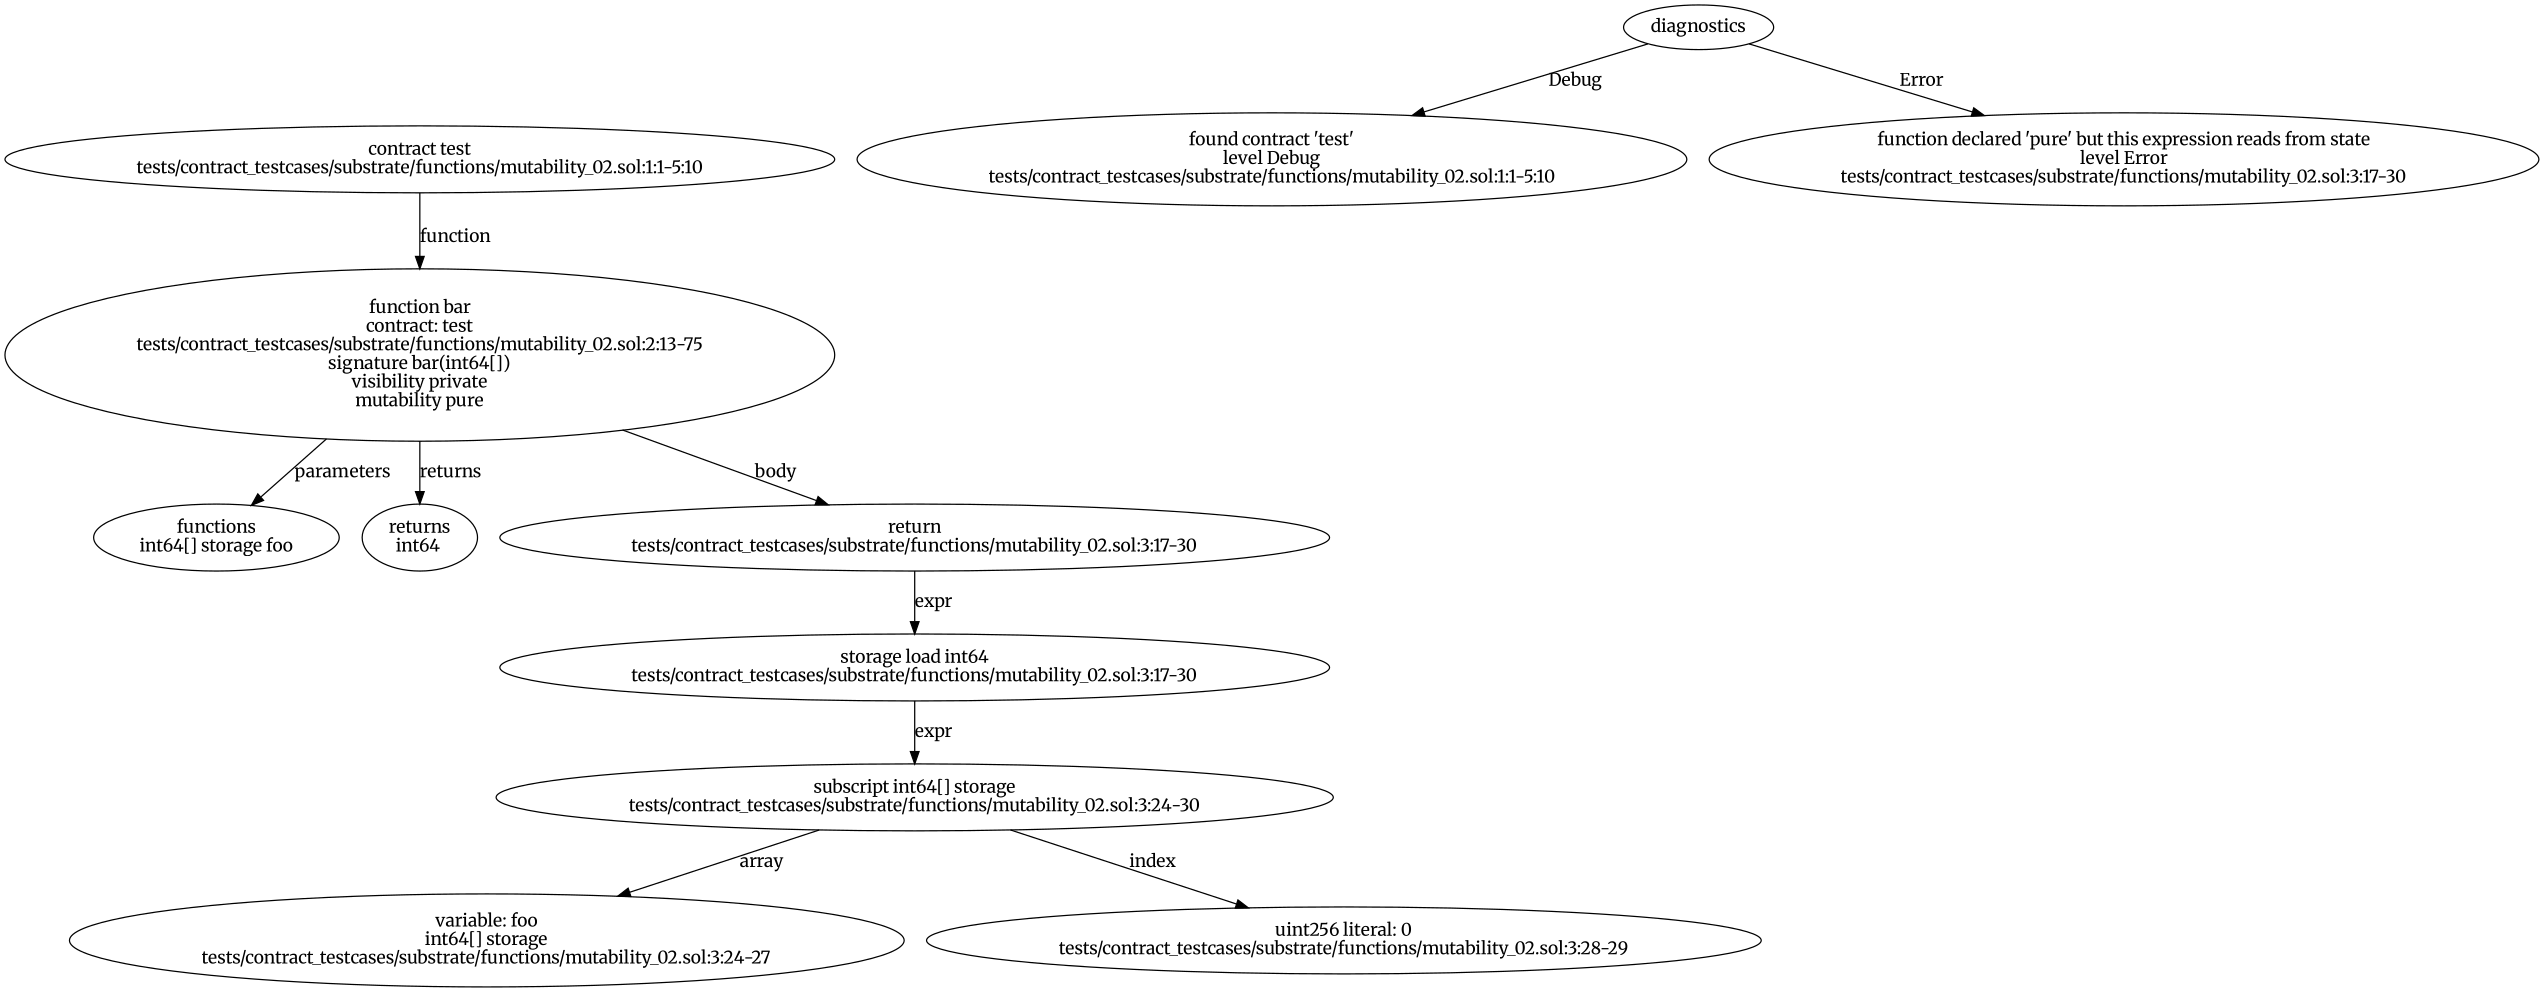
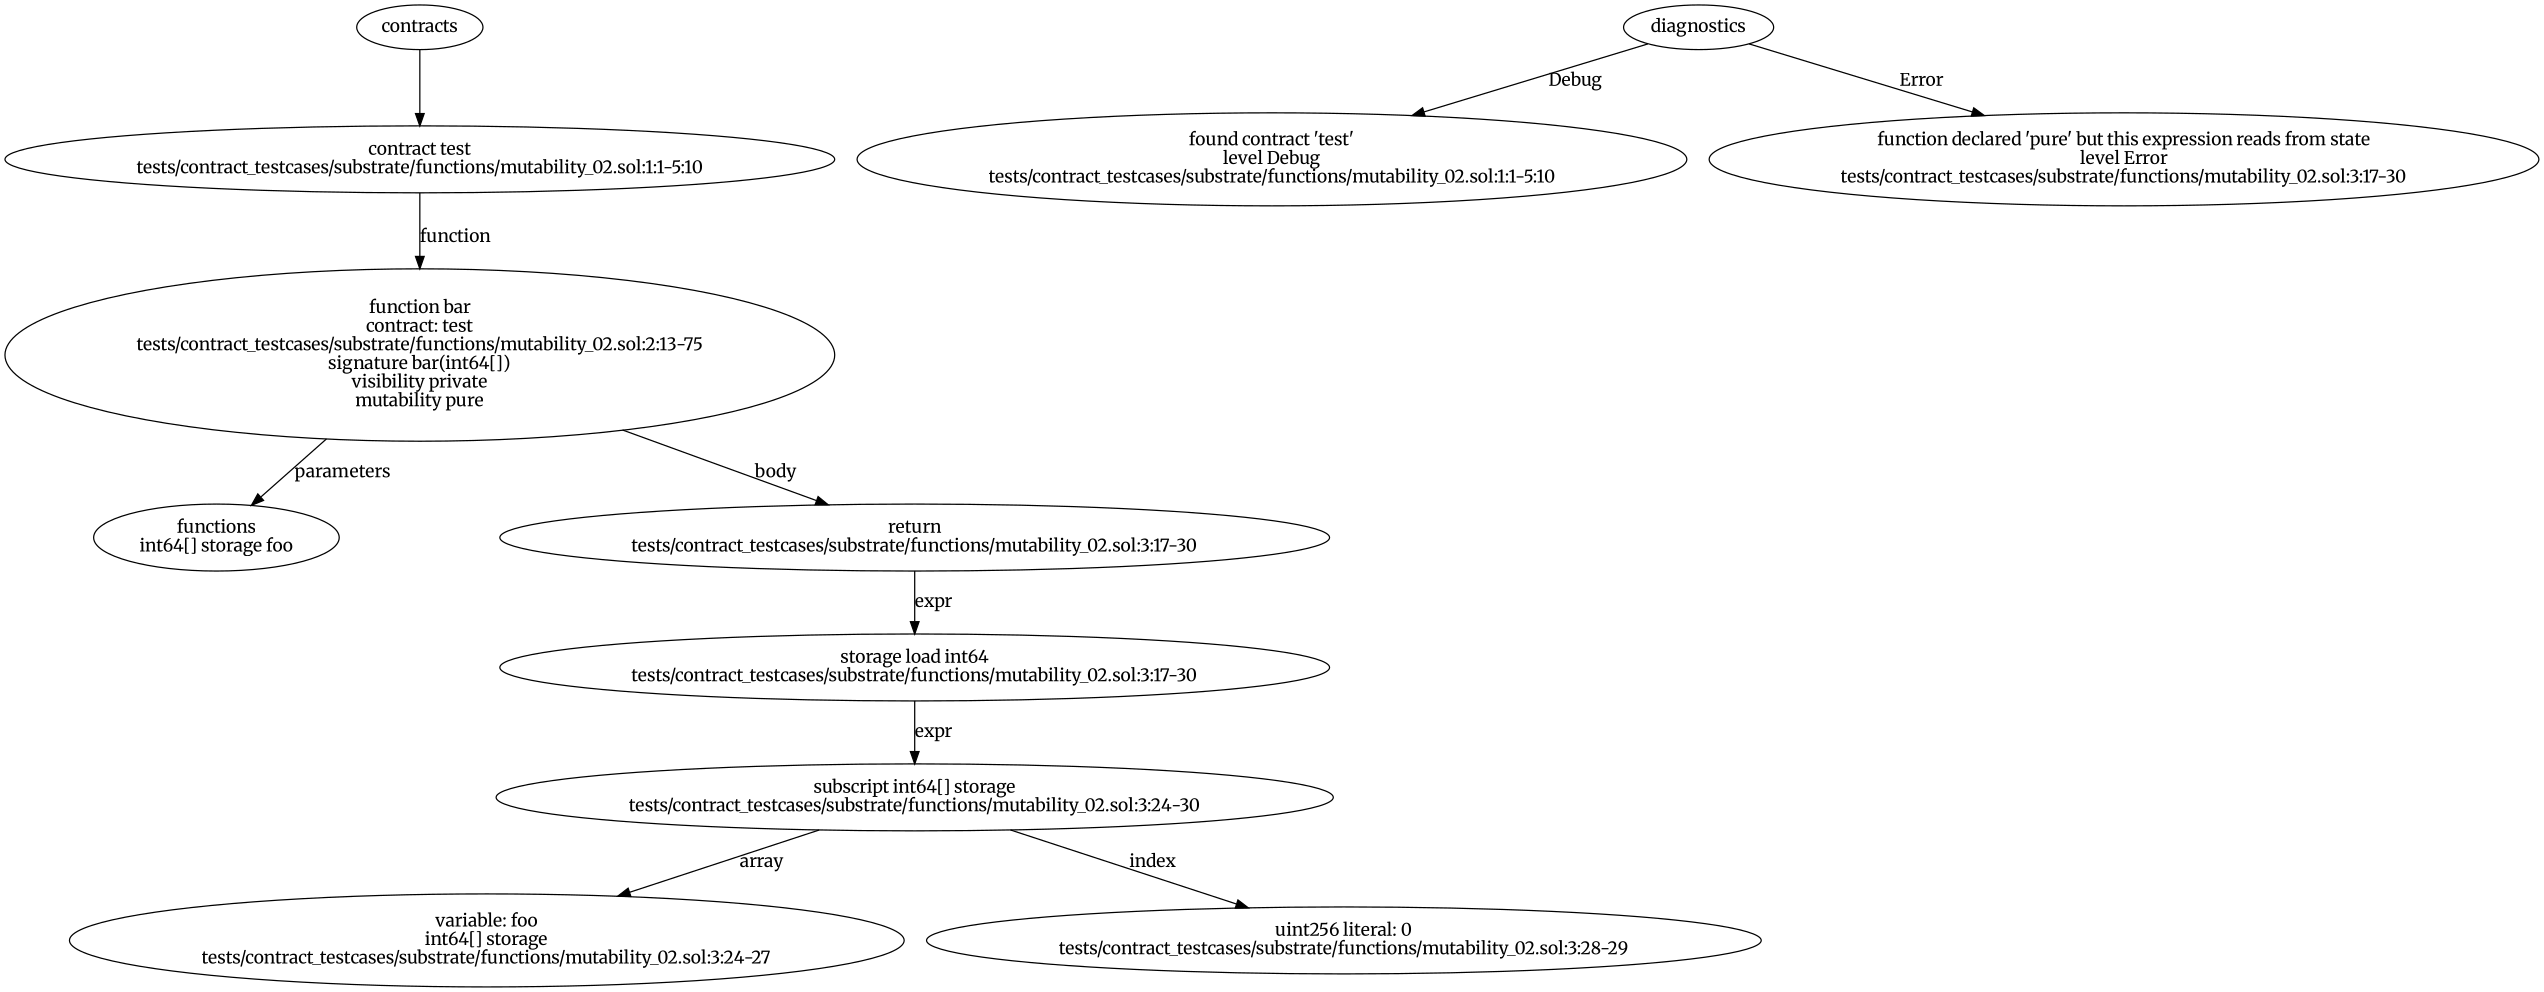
none -> (420, 27)
(420, 538) -> none
